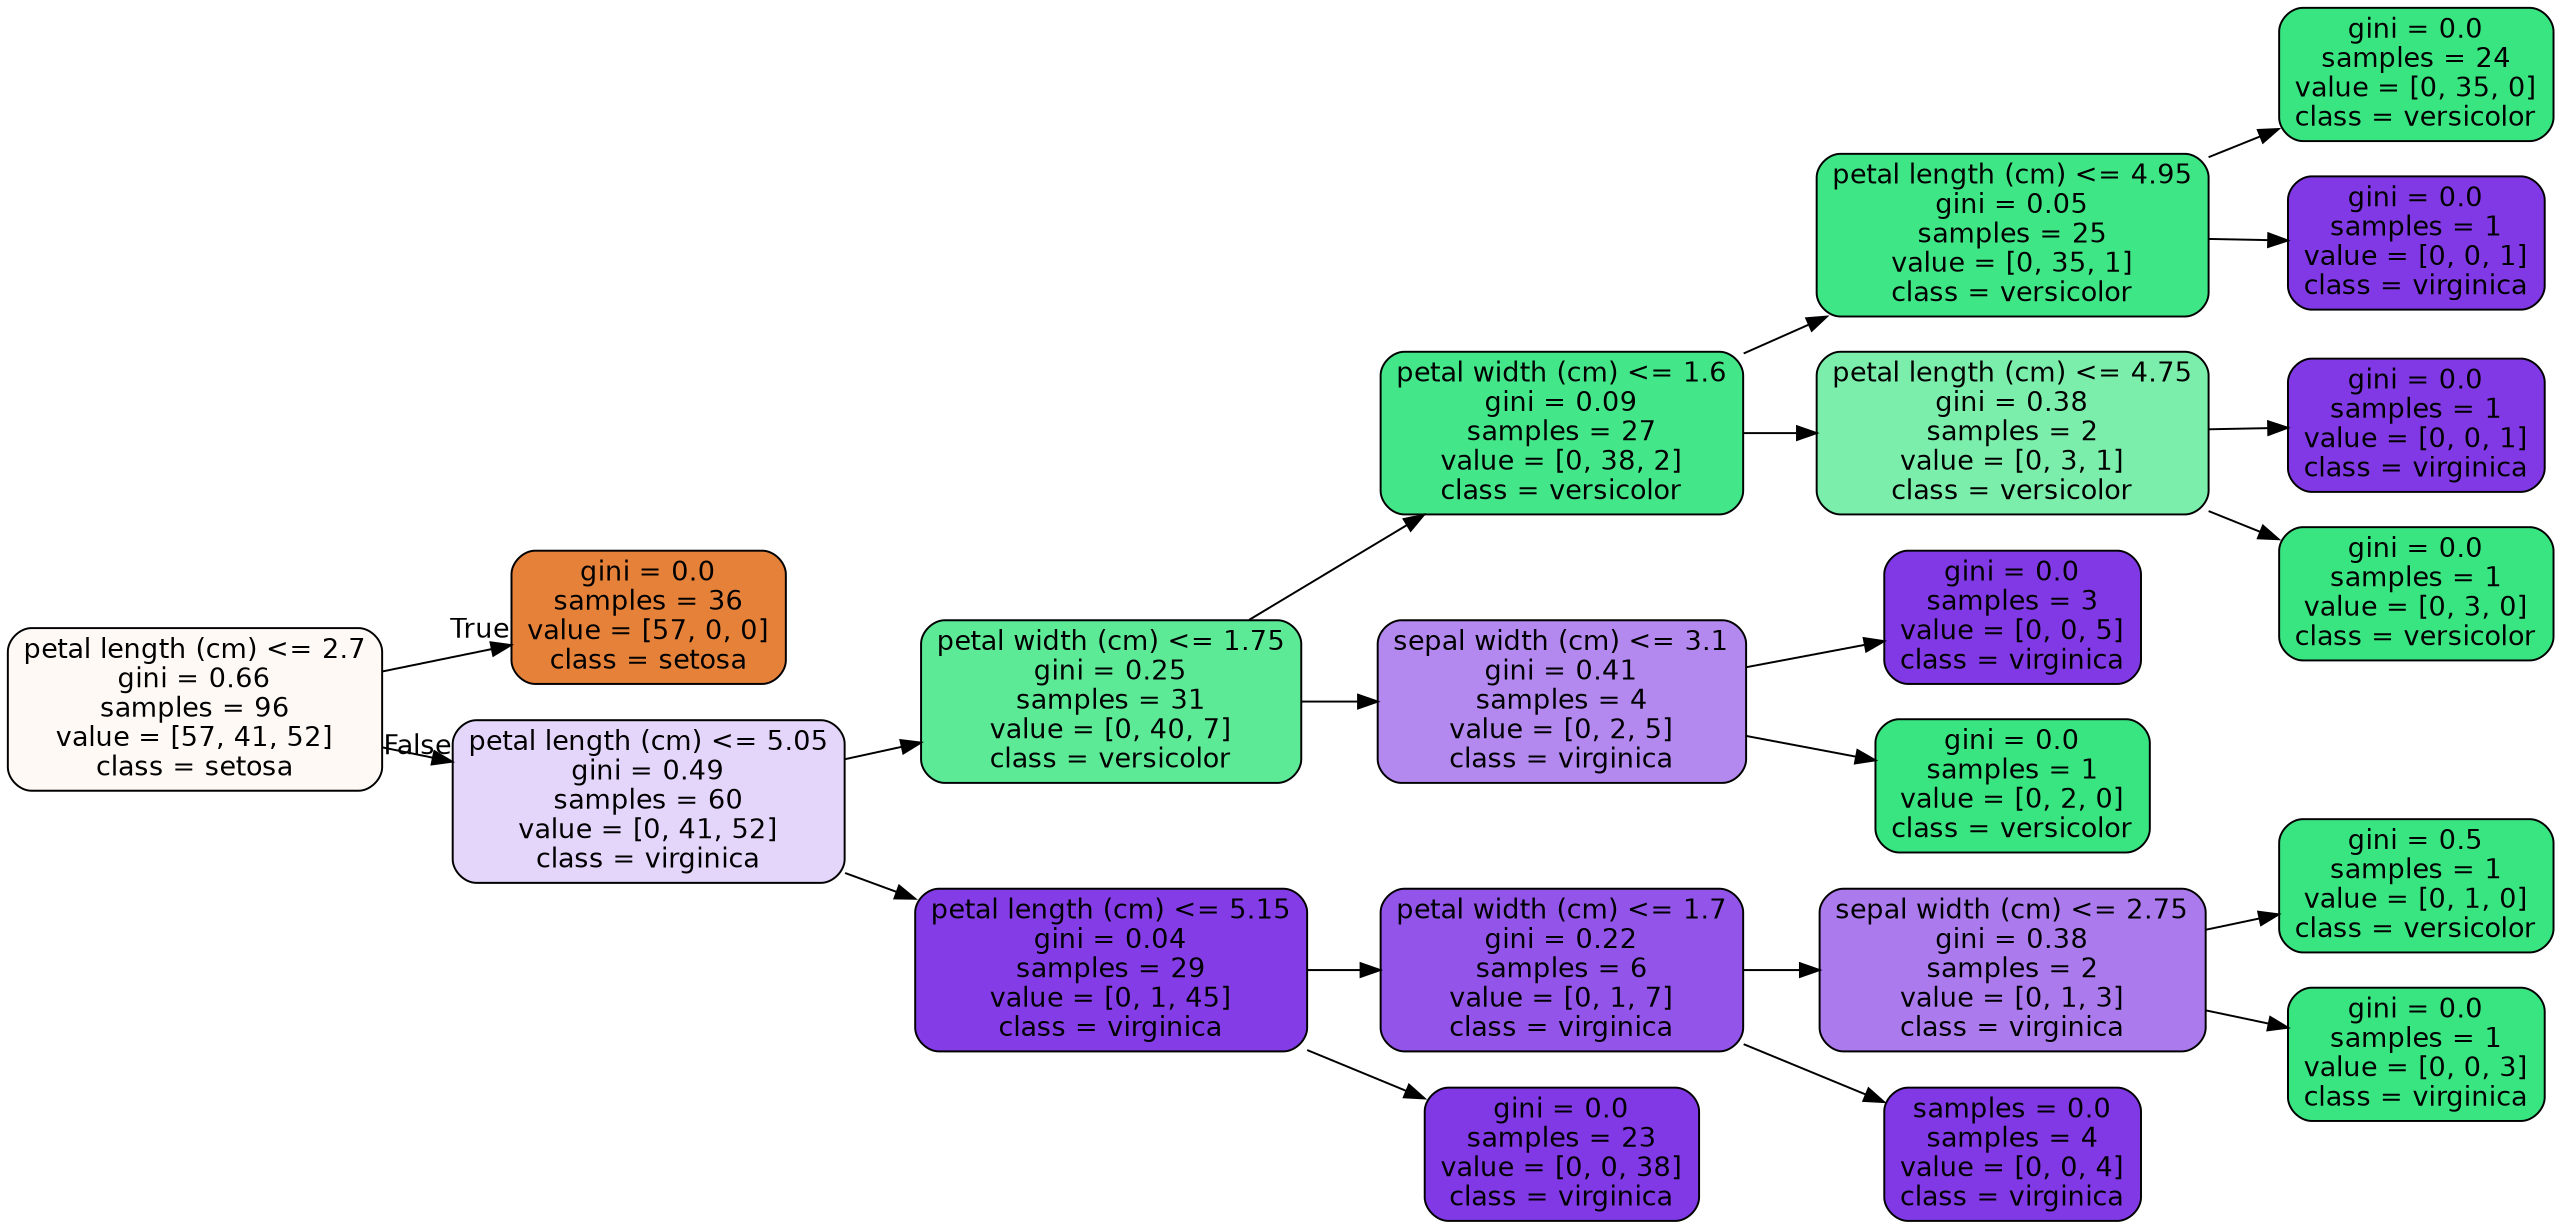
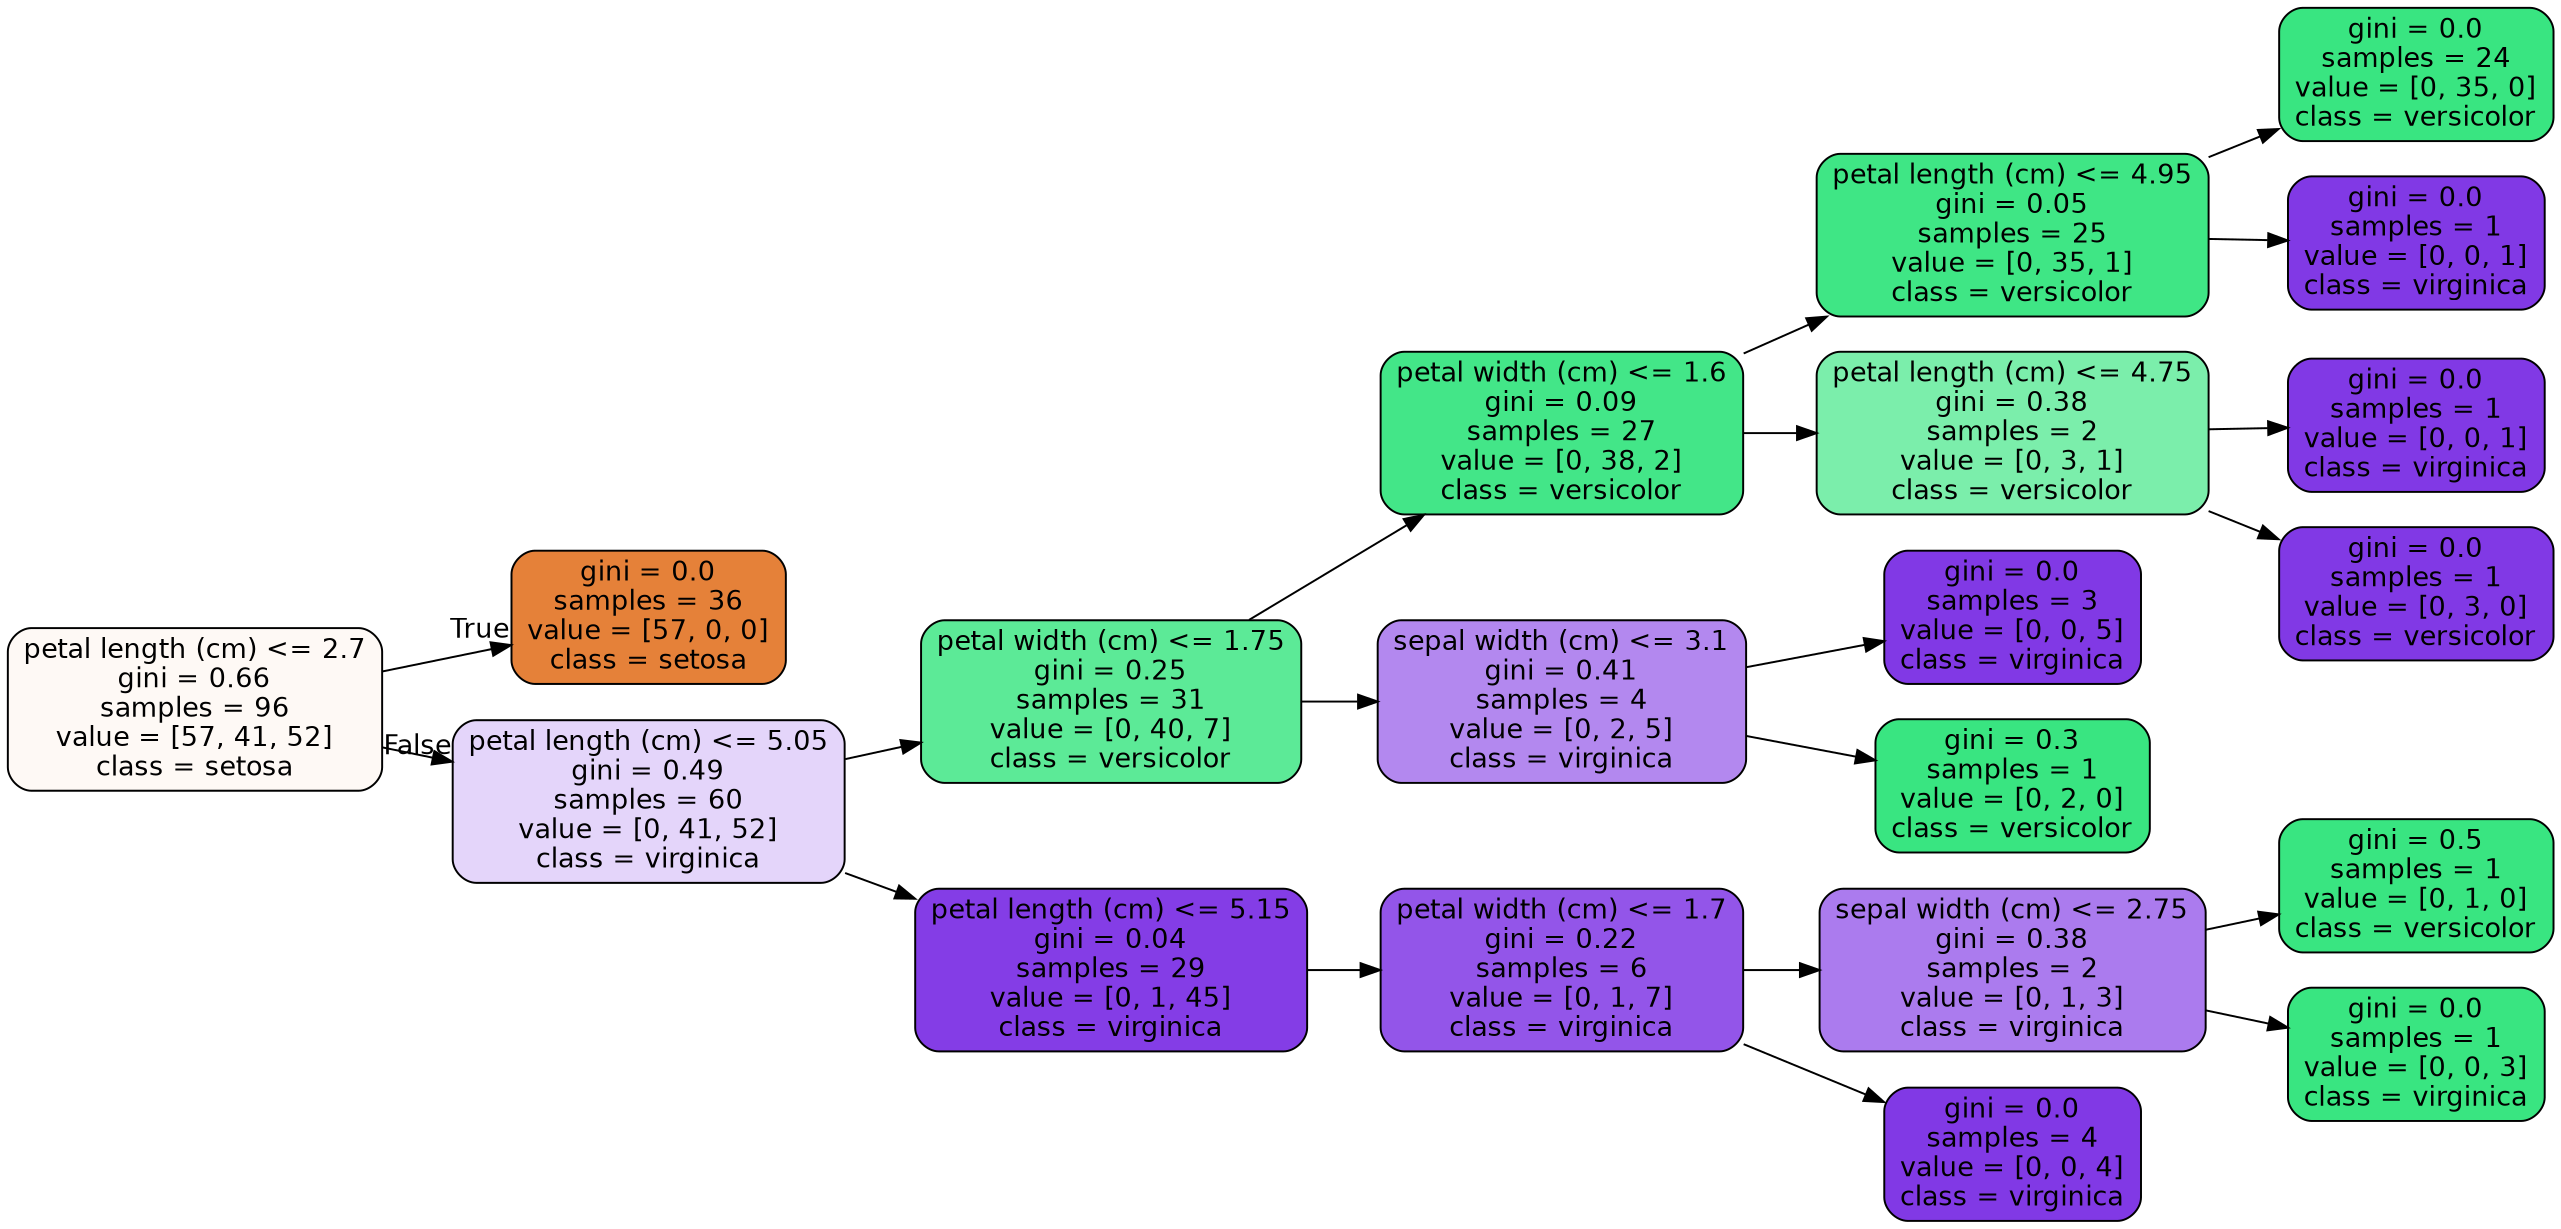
(2416, 594) -> (2416, 594)
(2013, 786) -> (2013, 786)
(1562, 1154) -> none
(2013, 1154) -> (2013, 1154)
